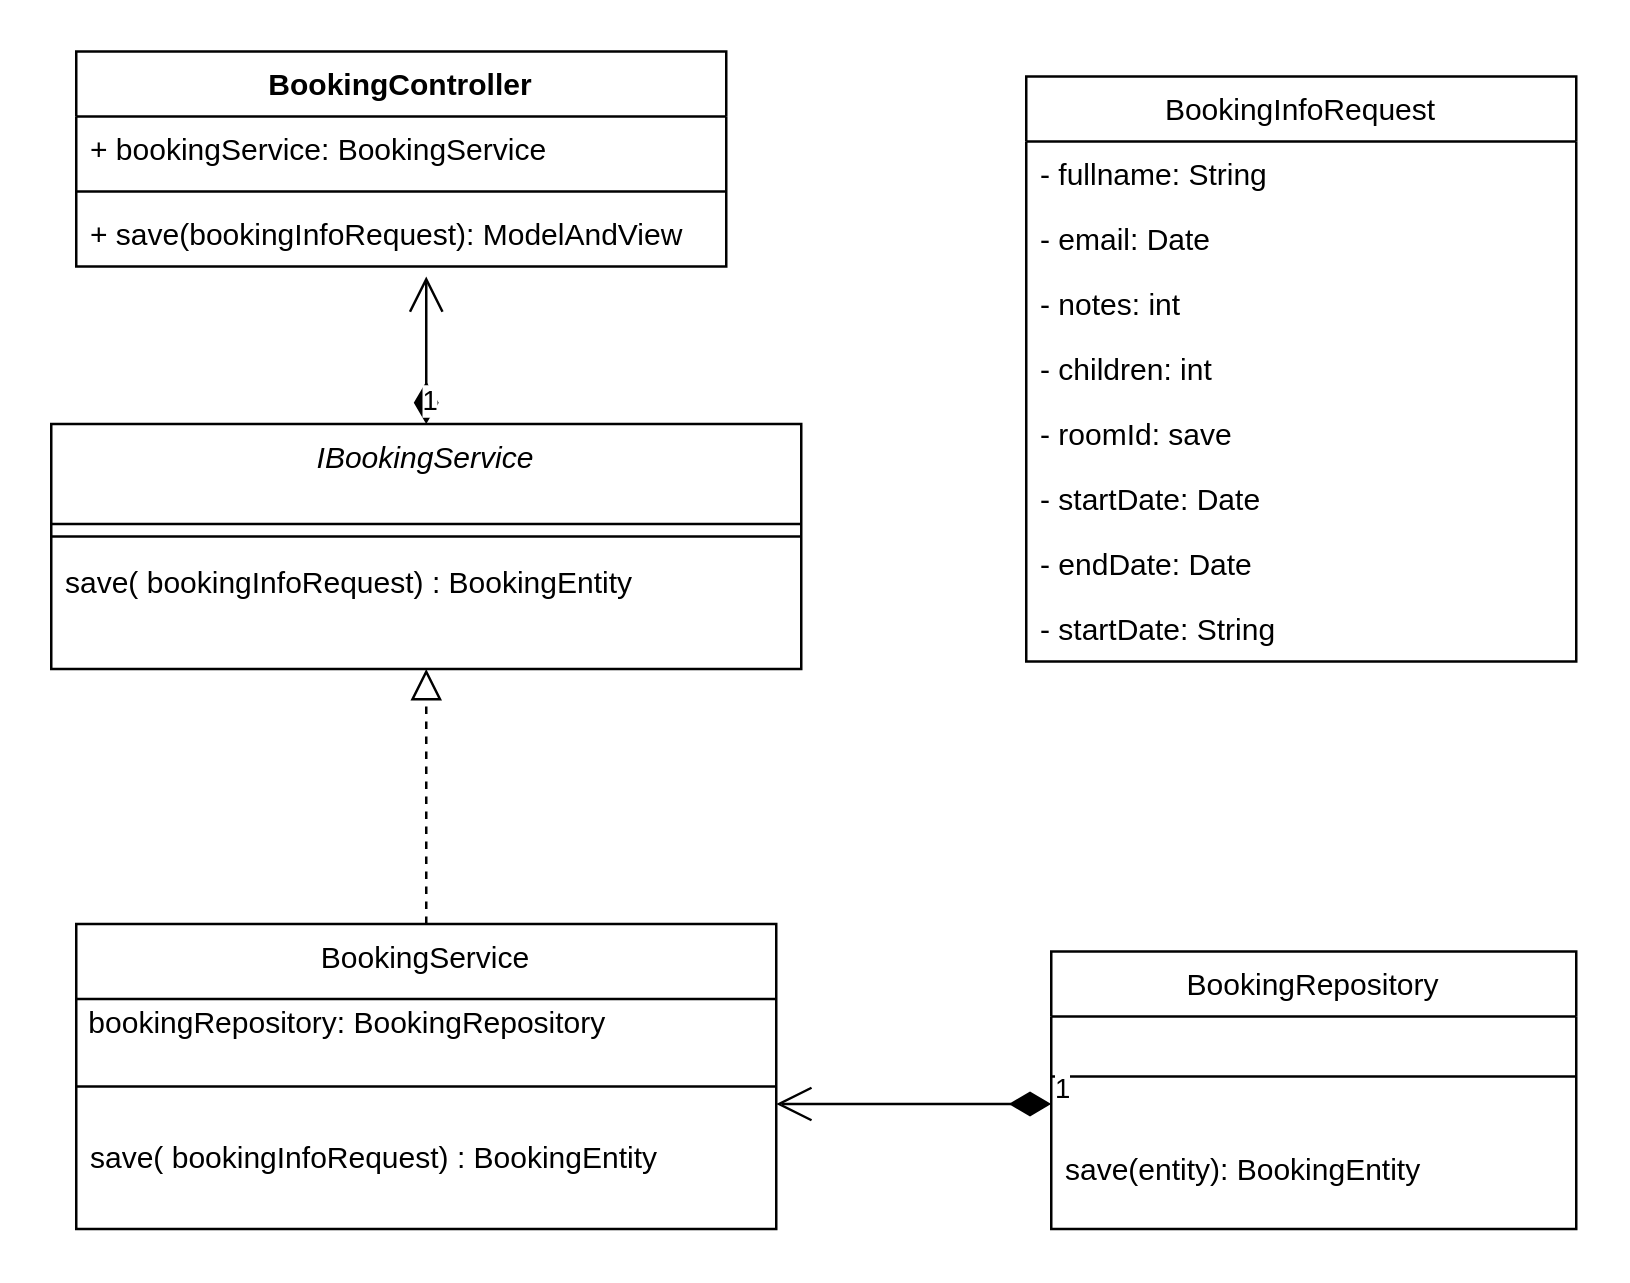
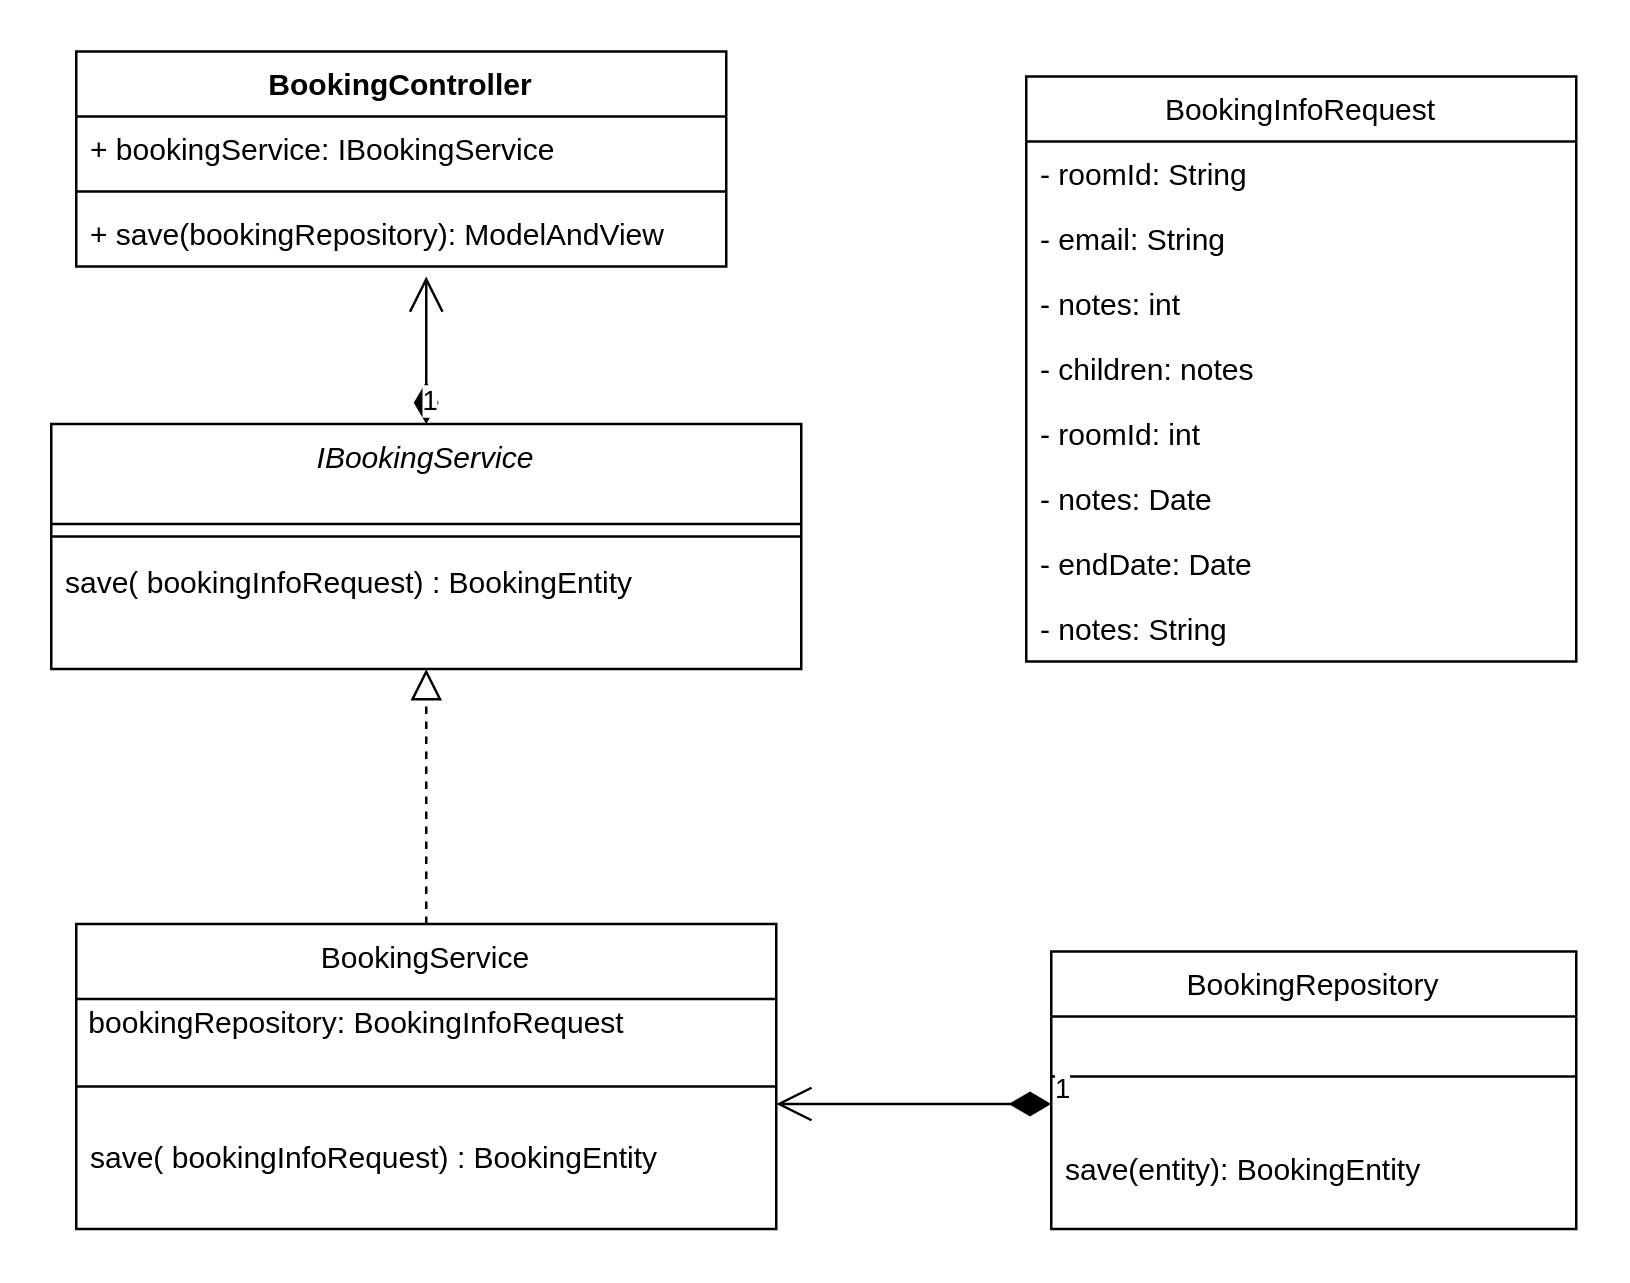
(332, 150) -> (340, 150)
(1168, 175) -> (1159, 175)
(407, 235) -> (394, 235)
(1130, 240) -> (1143, 240)
(1143, 370) -> (1163, 370)
(1146, 435) -> (1134, 435)
(1171, 500) -> (1138, 500)
(1184, 630) -> (1150, 630)
(360, 1024) -> (373, 1024)
